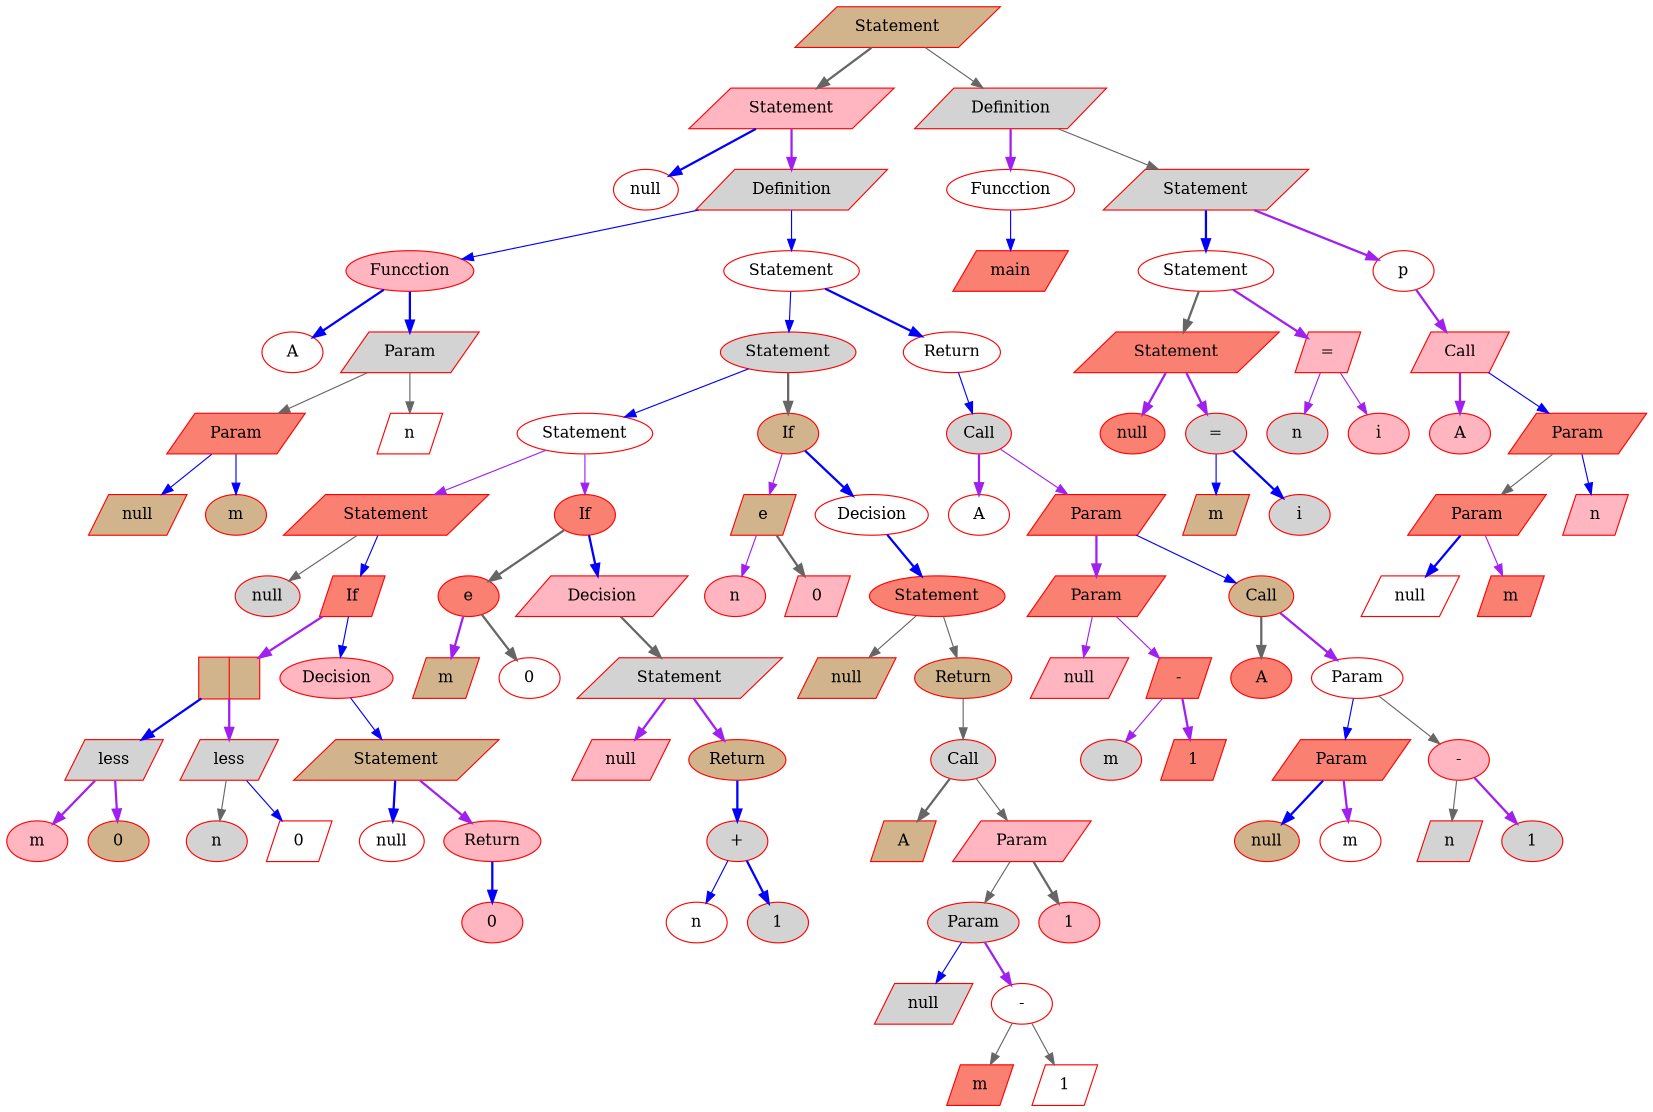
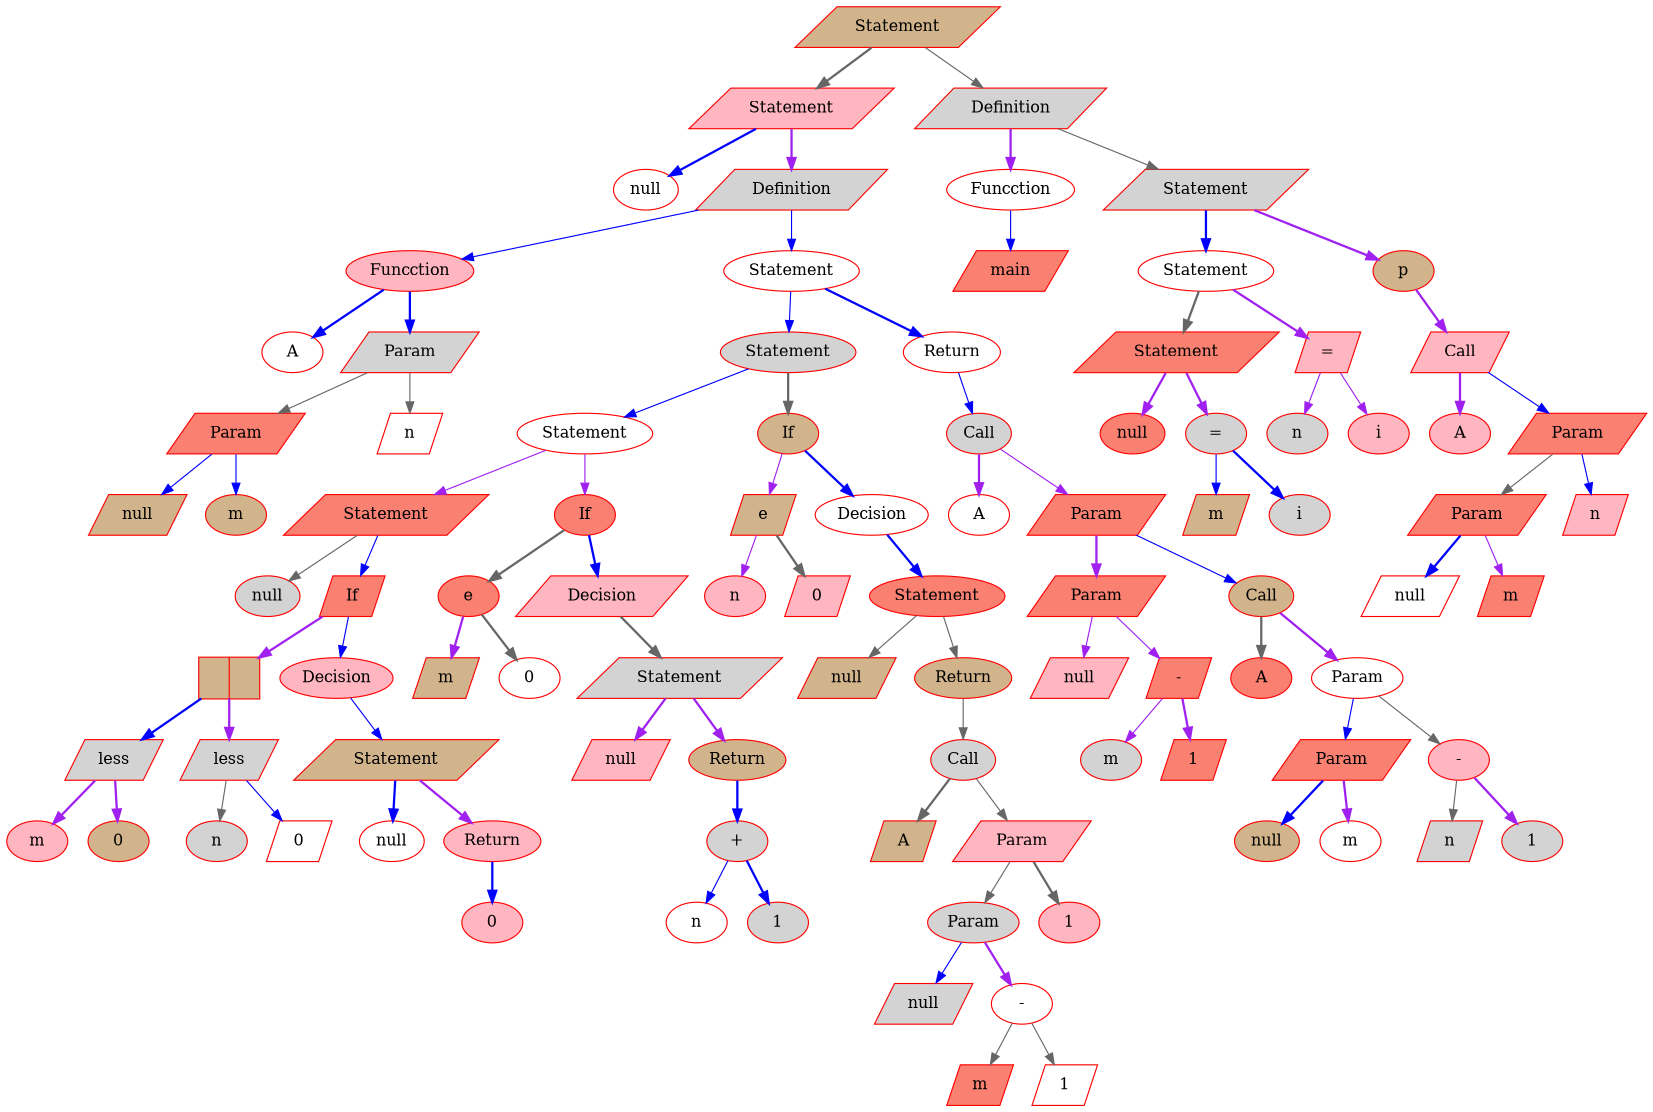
(1404, 271) -> (1404, 271)
